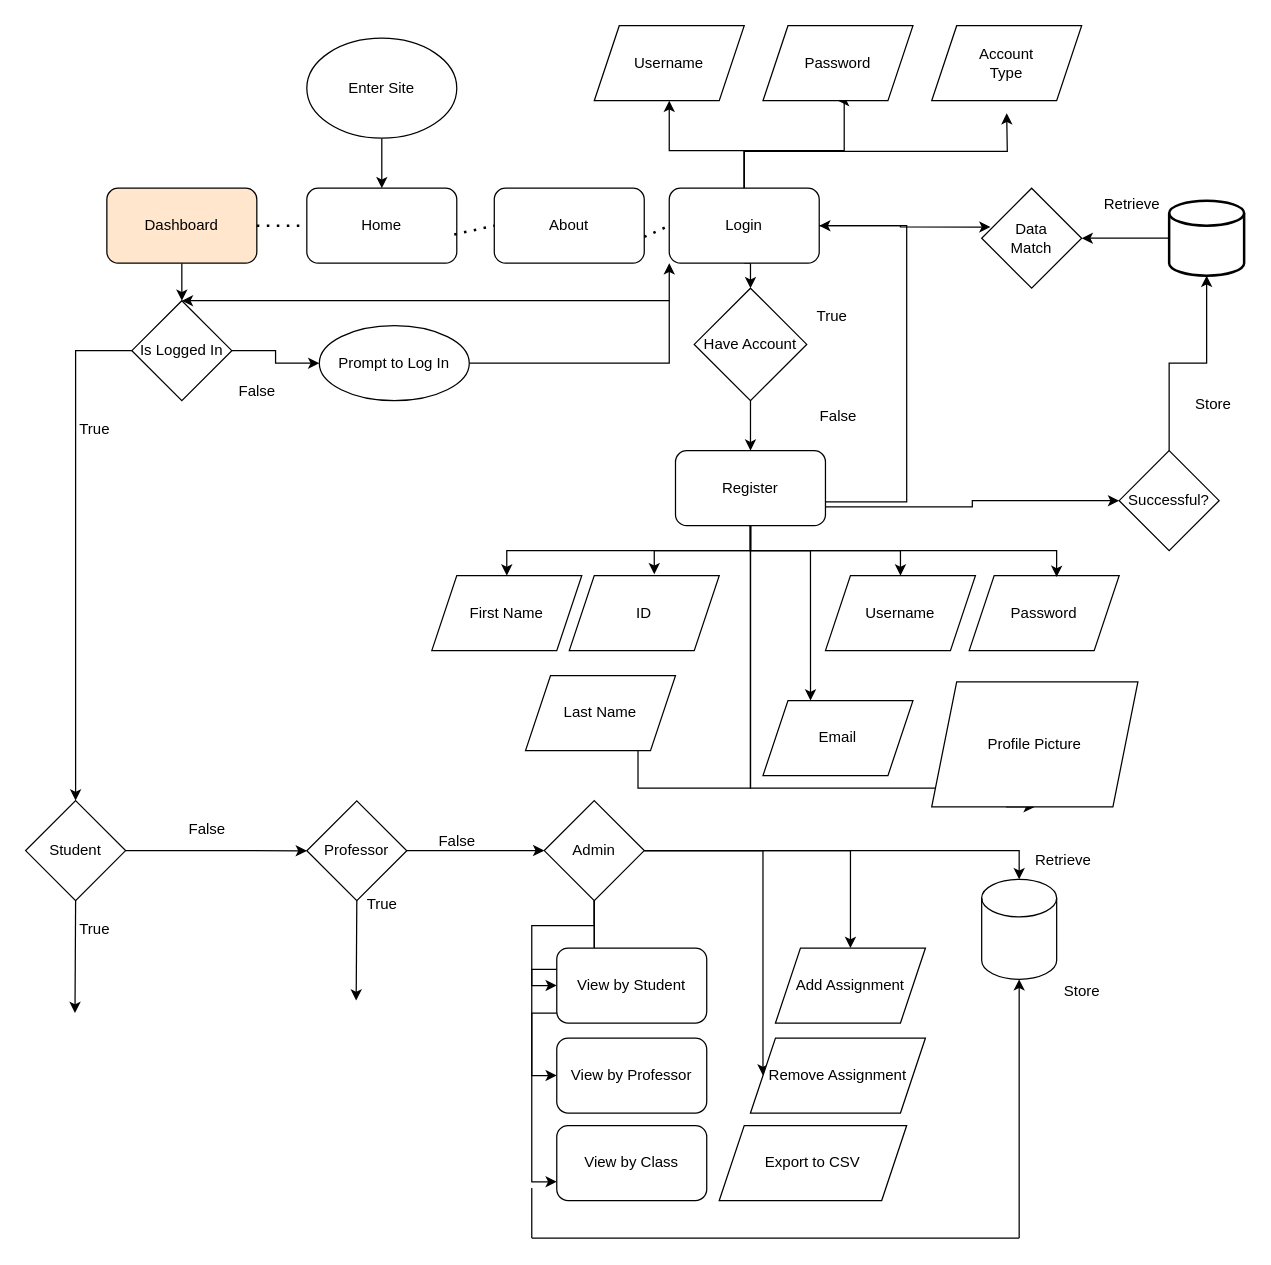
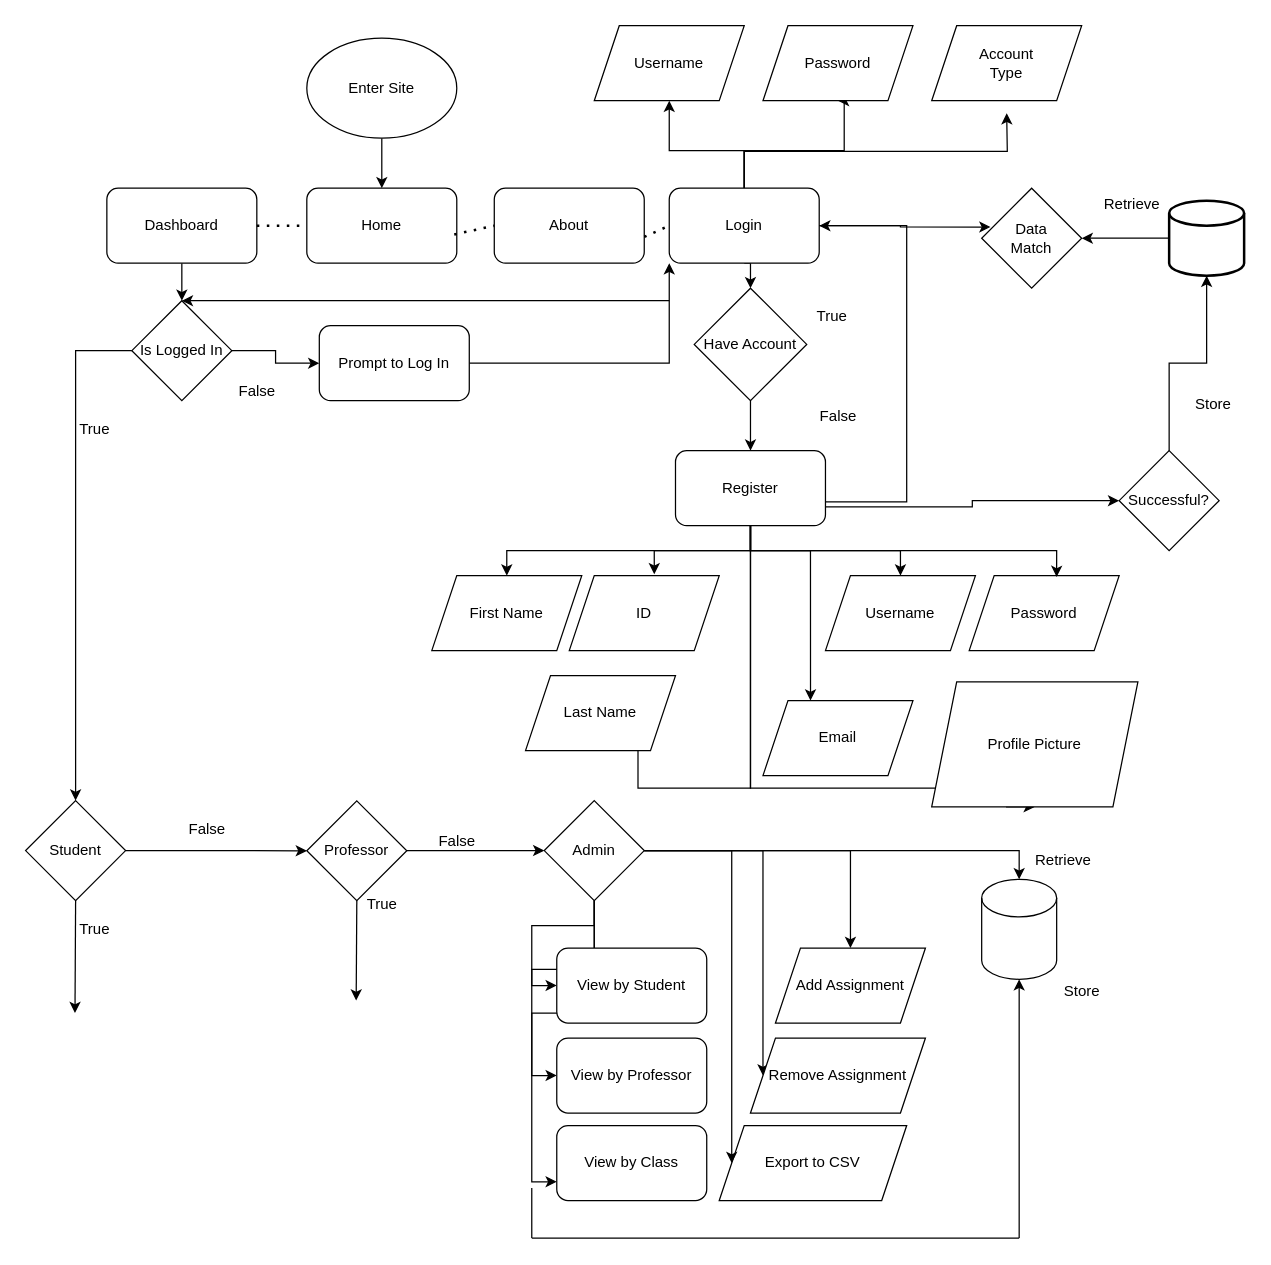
(182, 226) -> (182, 226)
(394, 363) -> (394, 363)
none -> (732, 1004)
